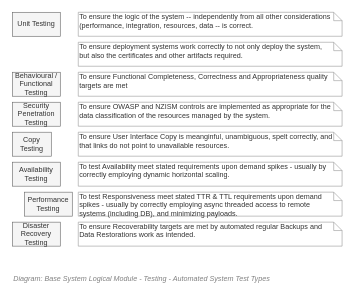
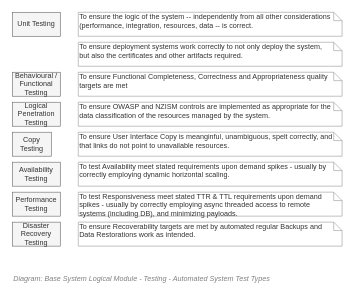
(36, 114) -> (36, 114)
(48, 204) -> (36, 204)
